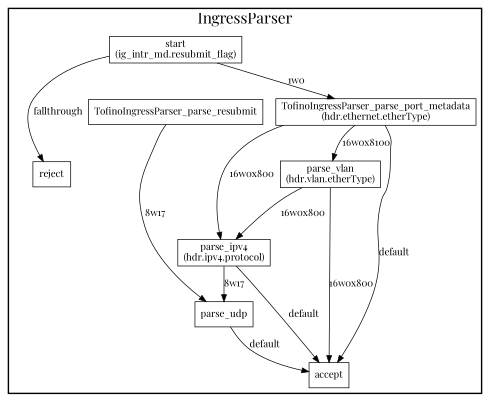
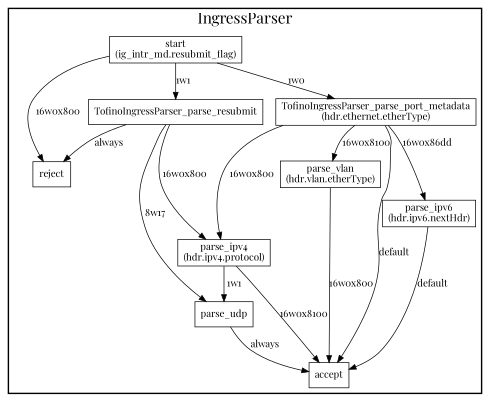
none -> (176, 78)
(58, 112) -> (58, 112)
none -> (96, 137)
(270, 208) -> (162, 186)
none -> (429, 214)
(234, 284) -> (234, 284)
(304, 314) -> (304, 314)
(265, 345) -> (265, 345)
